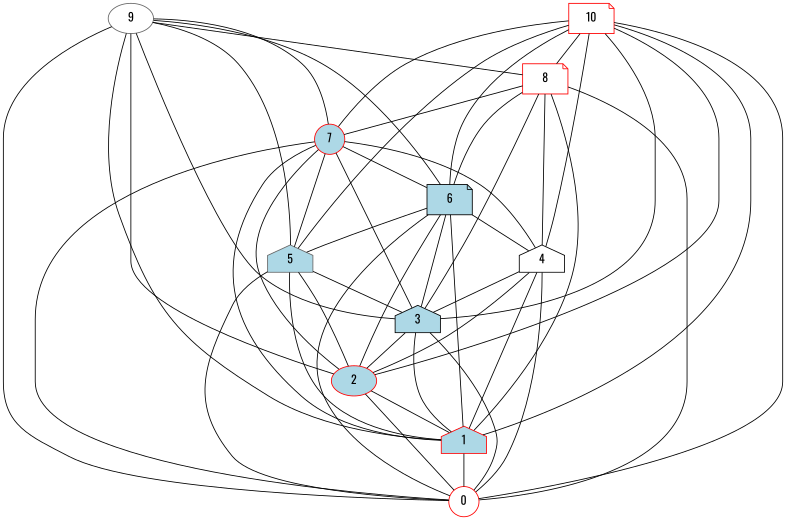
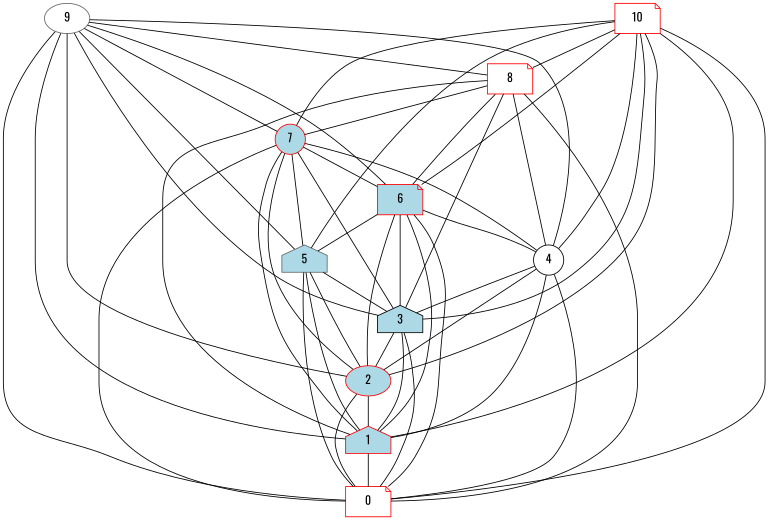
none -> (412, 36)
(450, 200) -> (400, 200)
(542, 260) -> (549, 260)
(464, 502) -> (368, 502)
